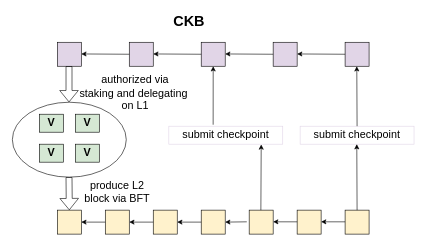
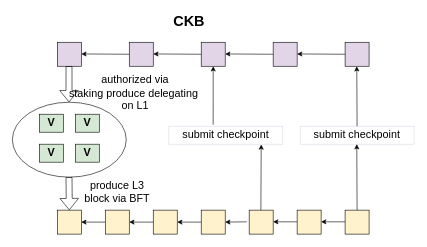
(135, 93) -> (135, 93)
(117, 192) -> (117, 192)
